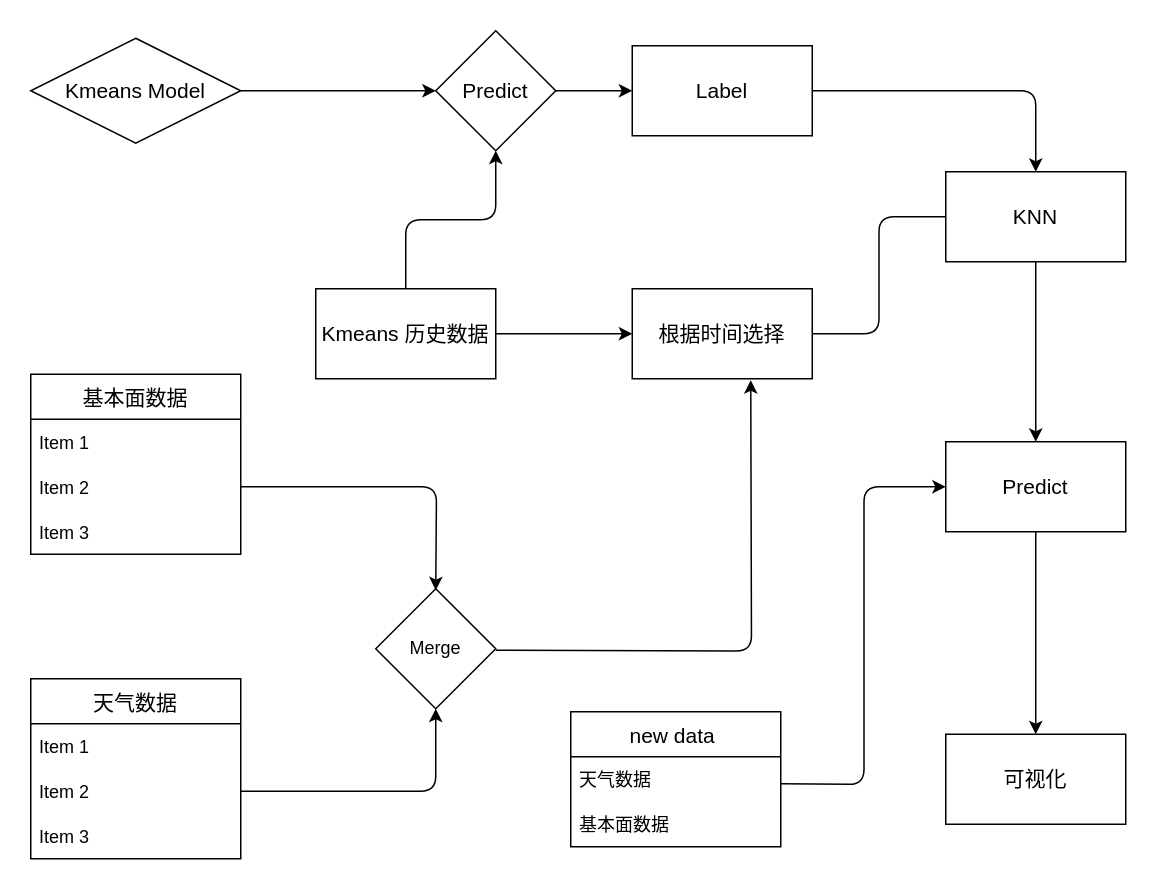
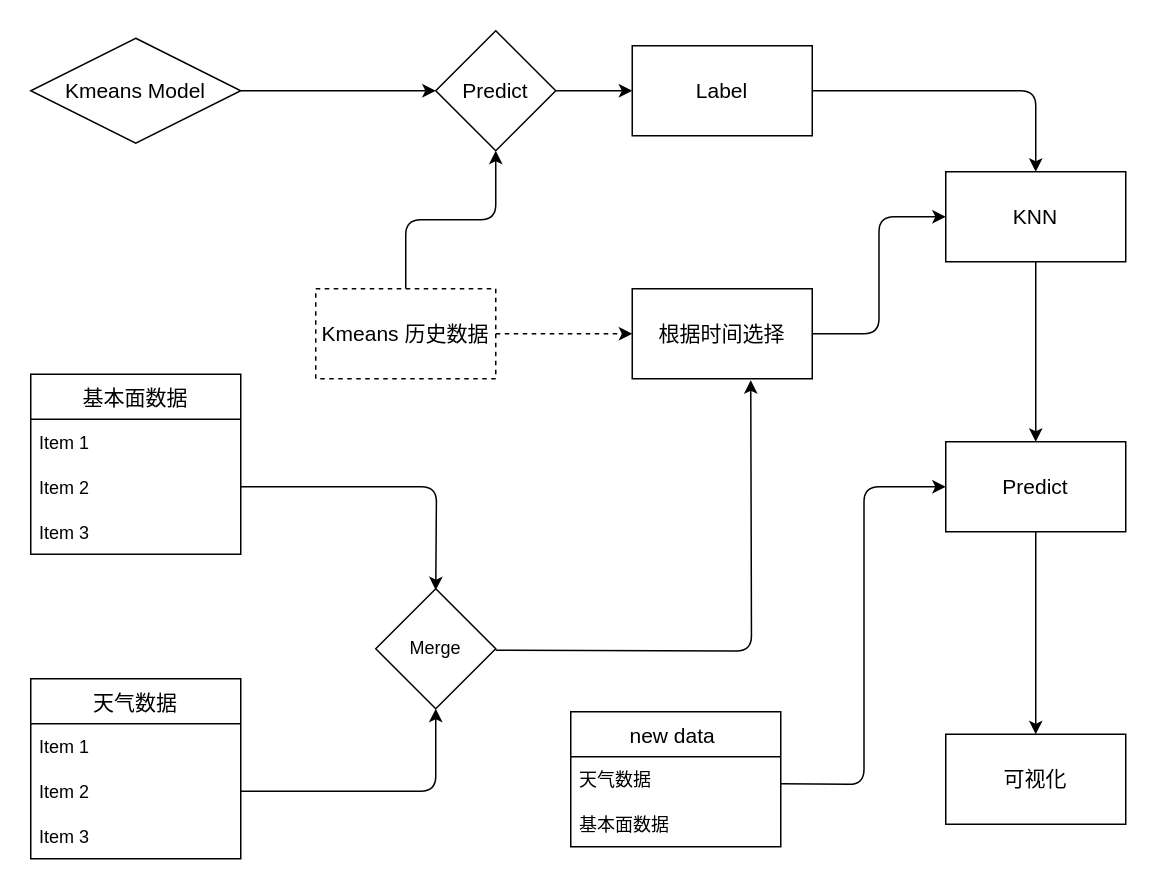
(938, 217) -> (934, 217)
(406, 334) -> (406, 334)
(559, 334) -> (559, 334)
